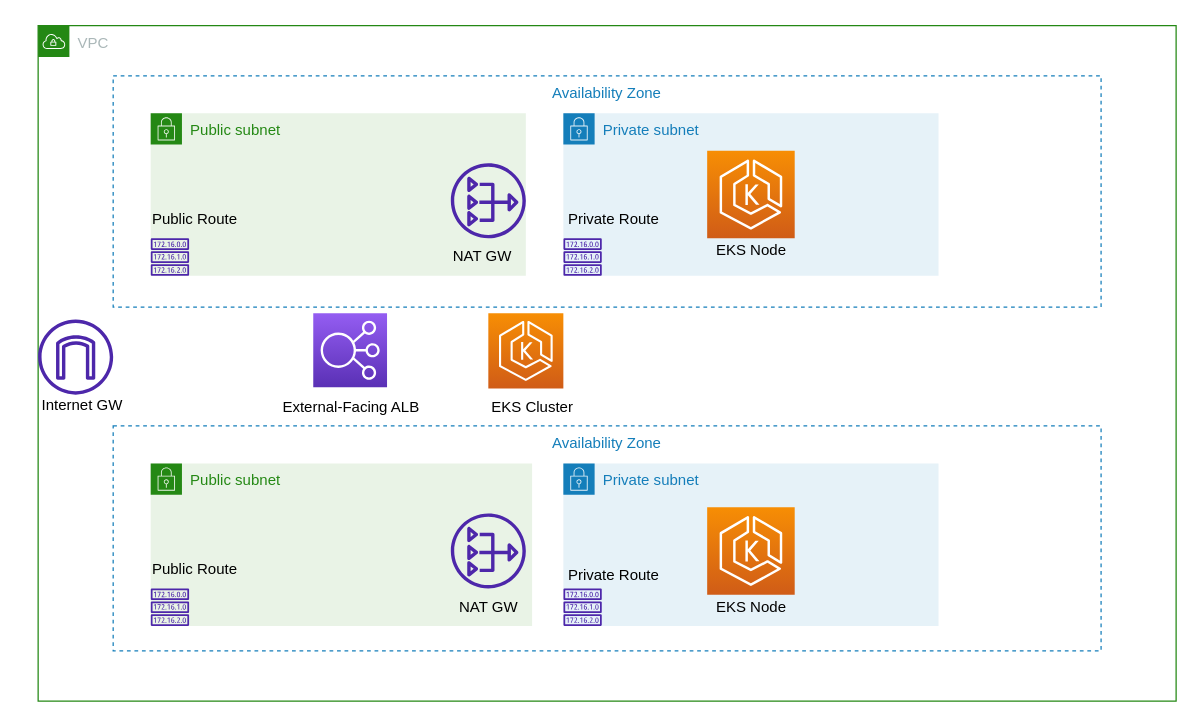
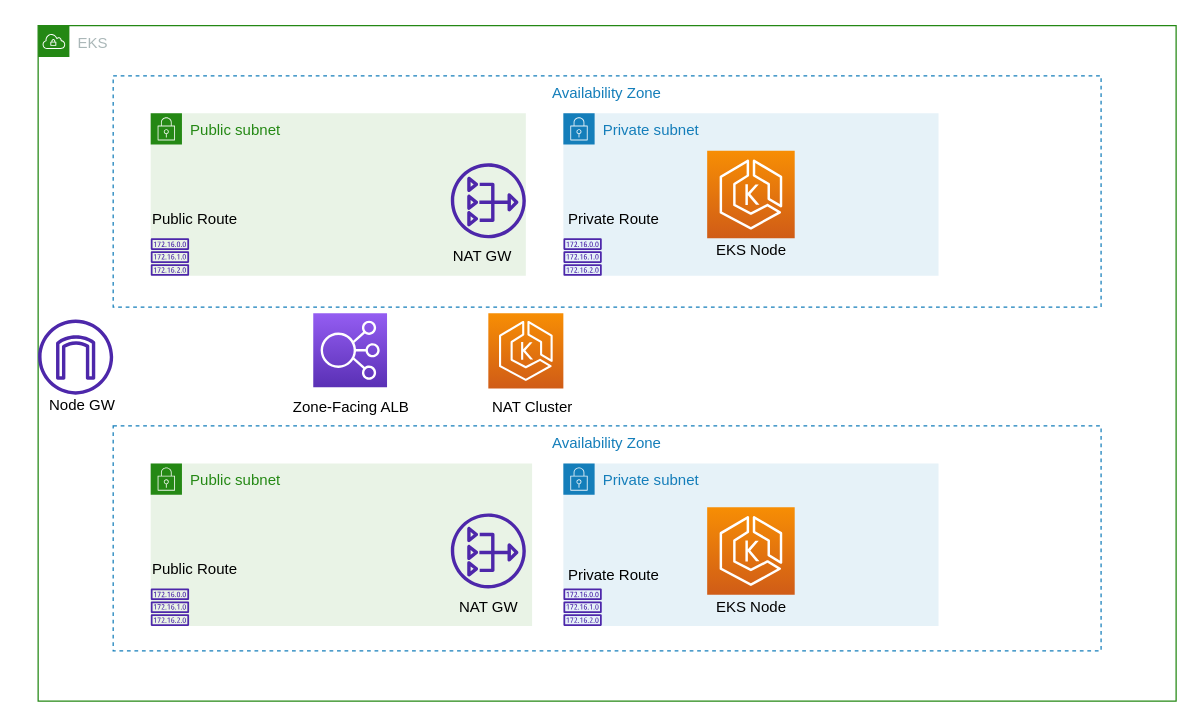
(91, 43) -> (91, 43)
(83, 406) -> (83, 406)
(351, 407) -> (351, 407)
(533, 407) -> (533, 407)
